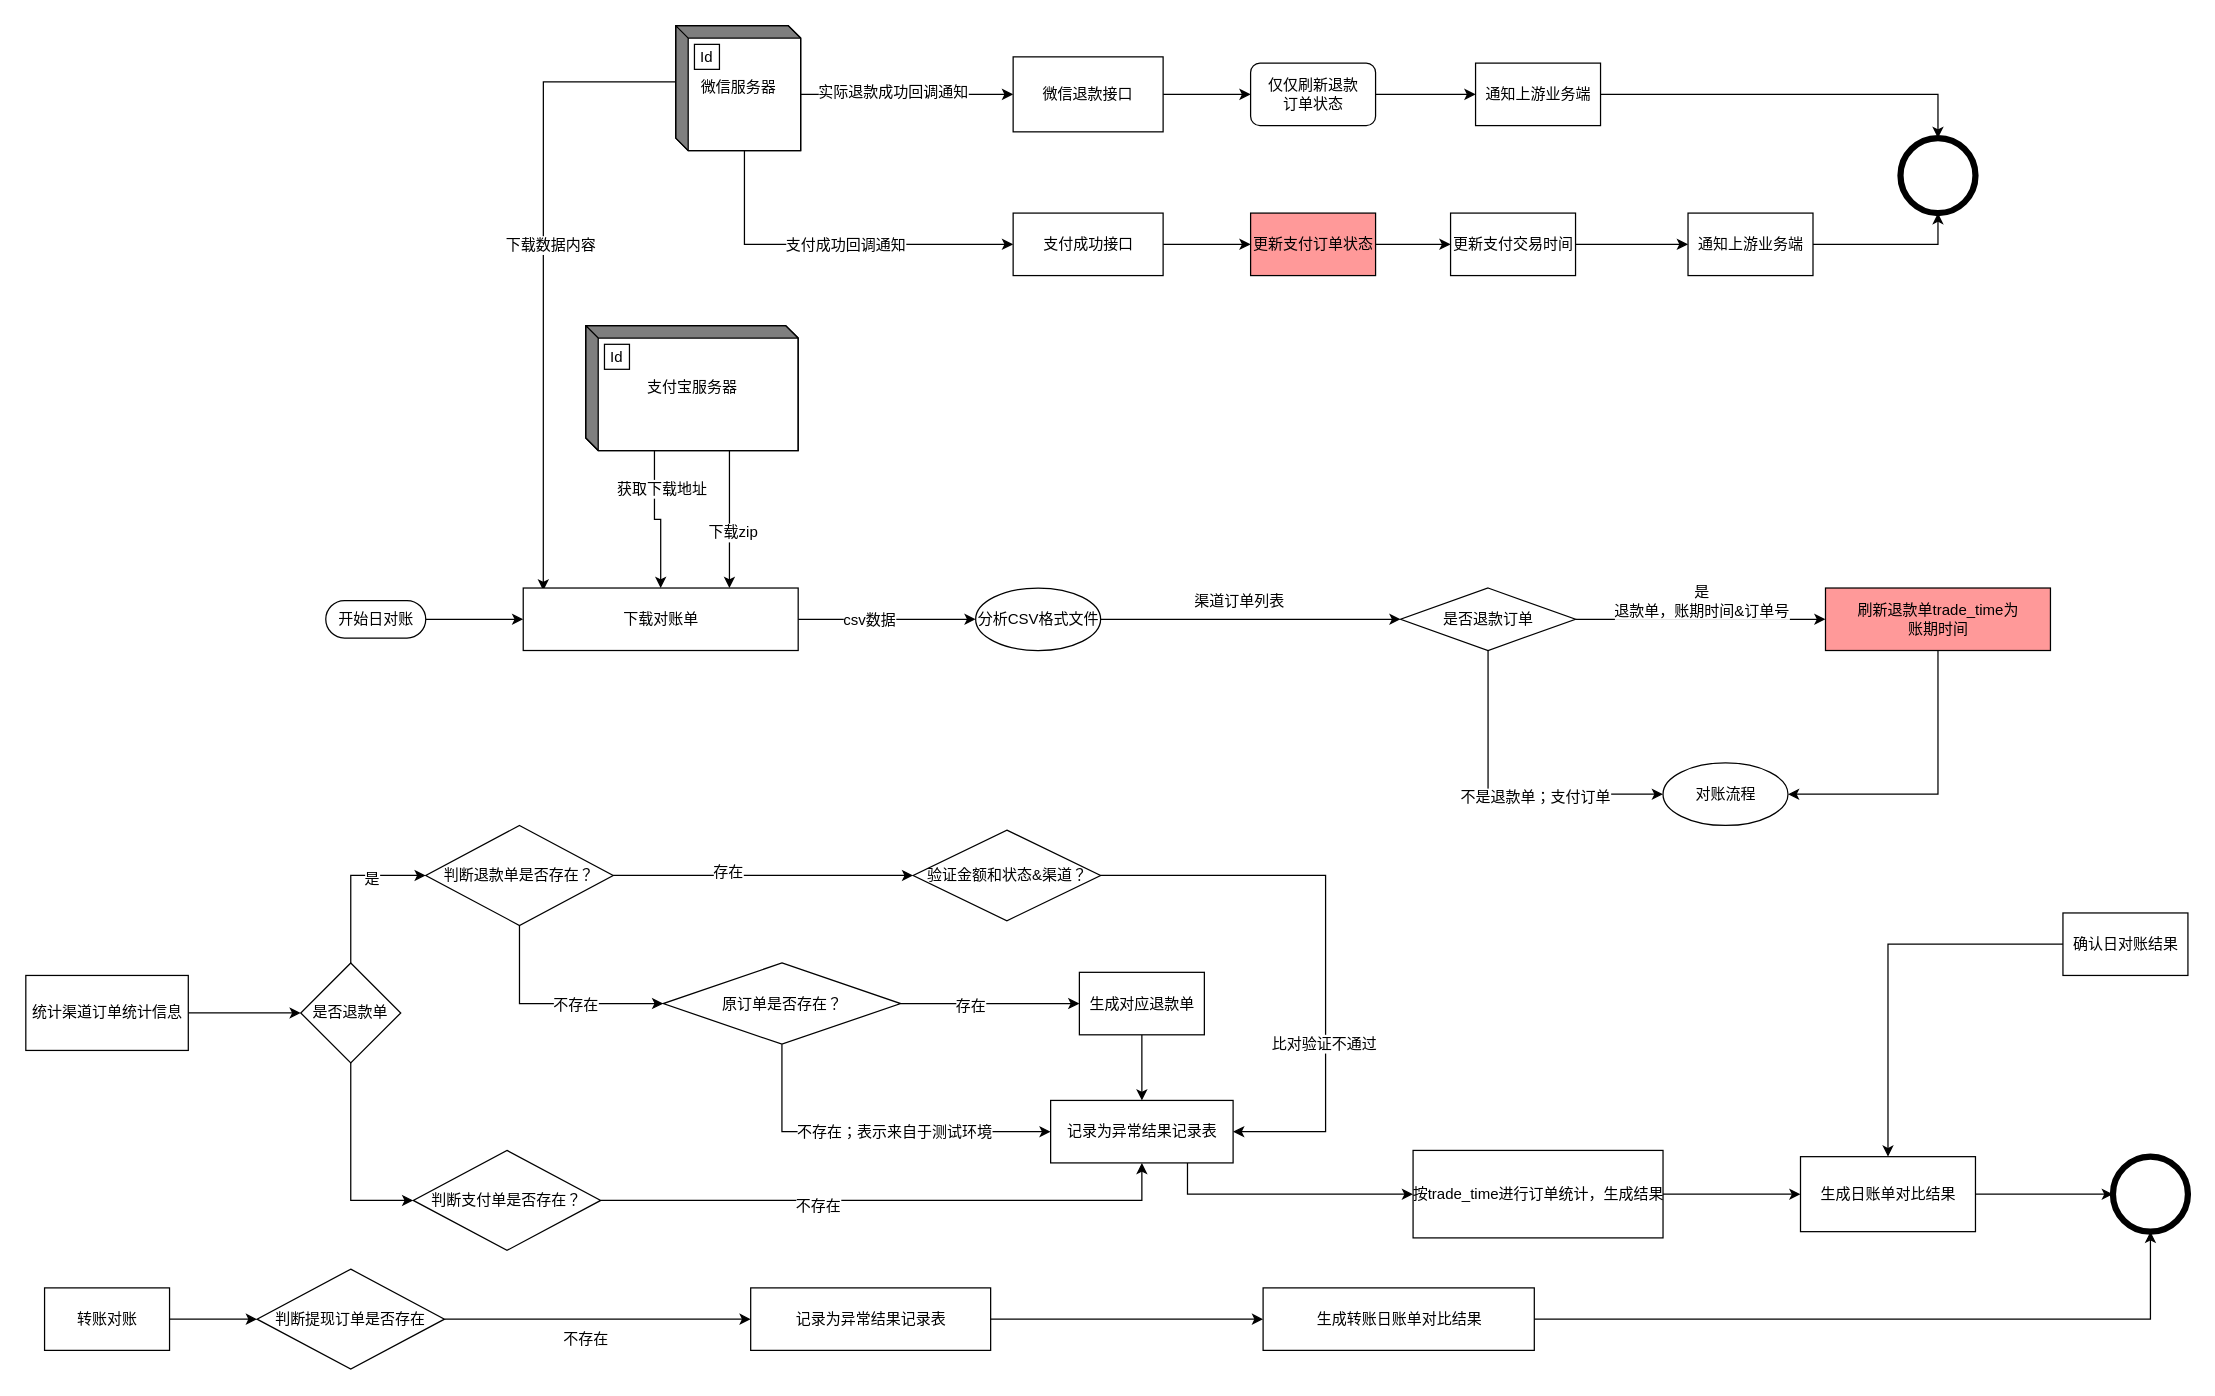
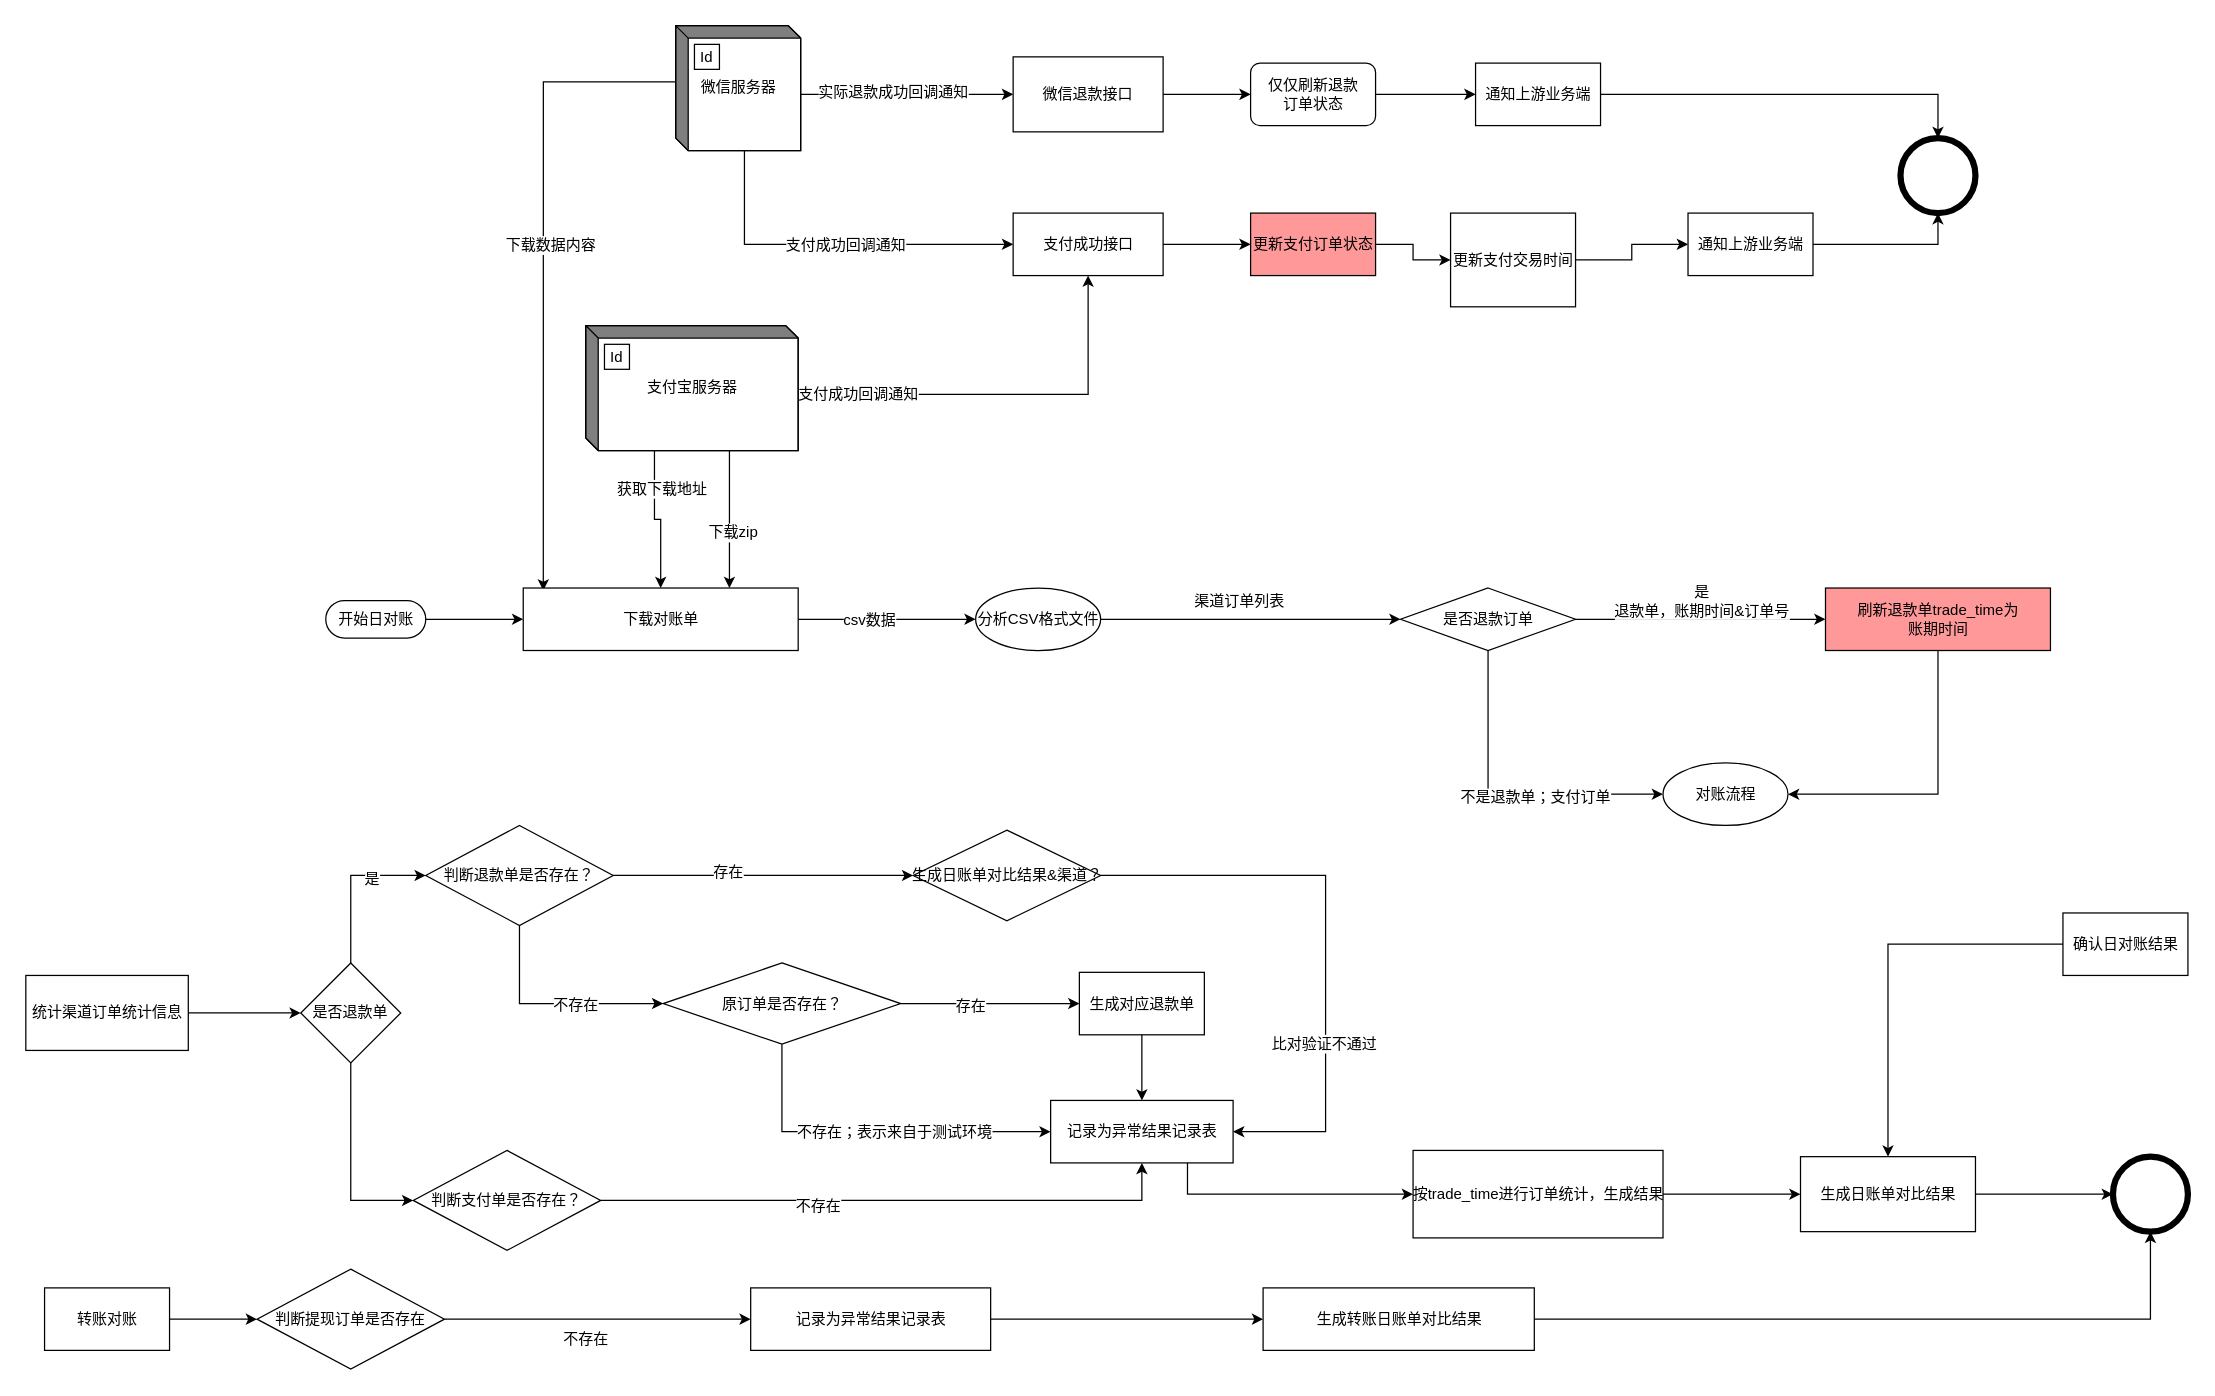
(1513, 244) -> (1513, 260)
none -> (999, 394)
(1008, 876) -> (1008, 876)
